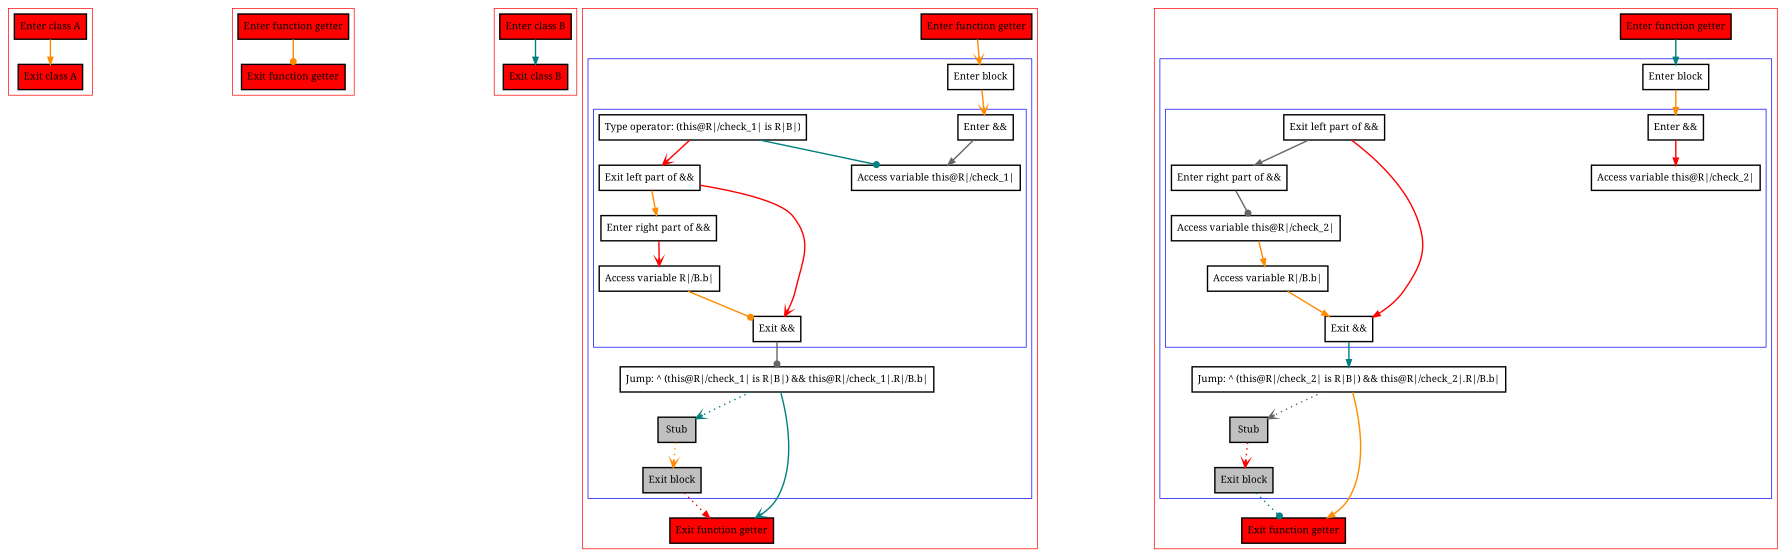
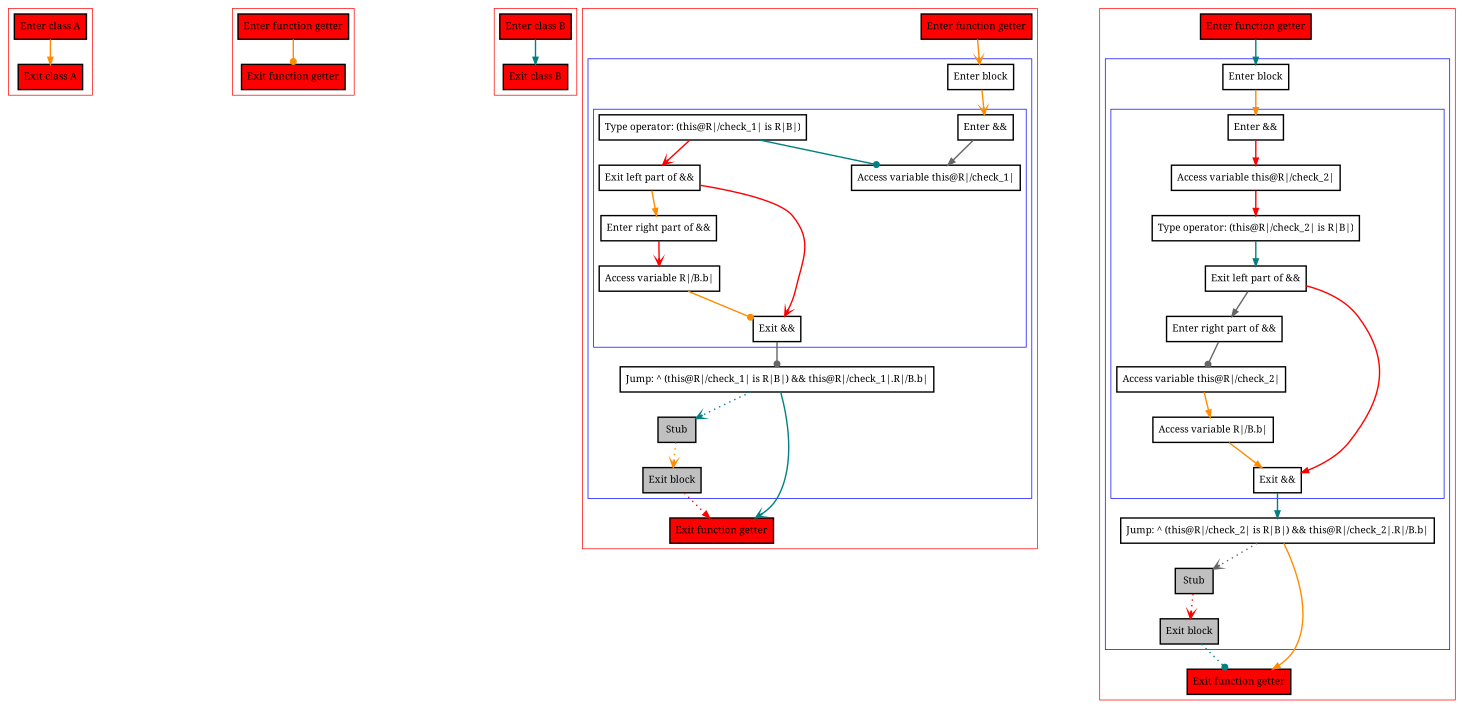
none -> (1256, 228)
